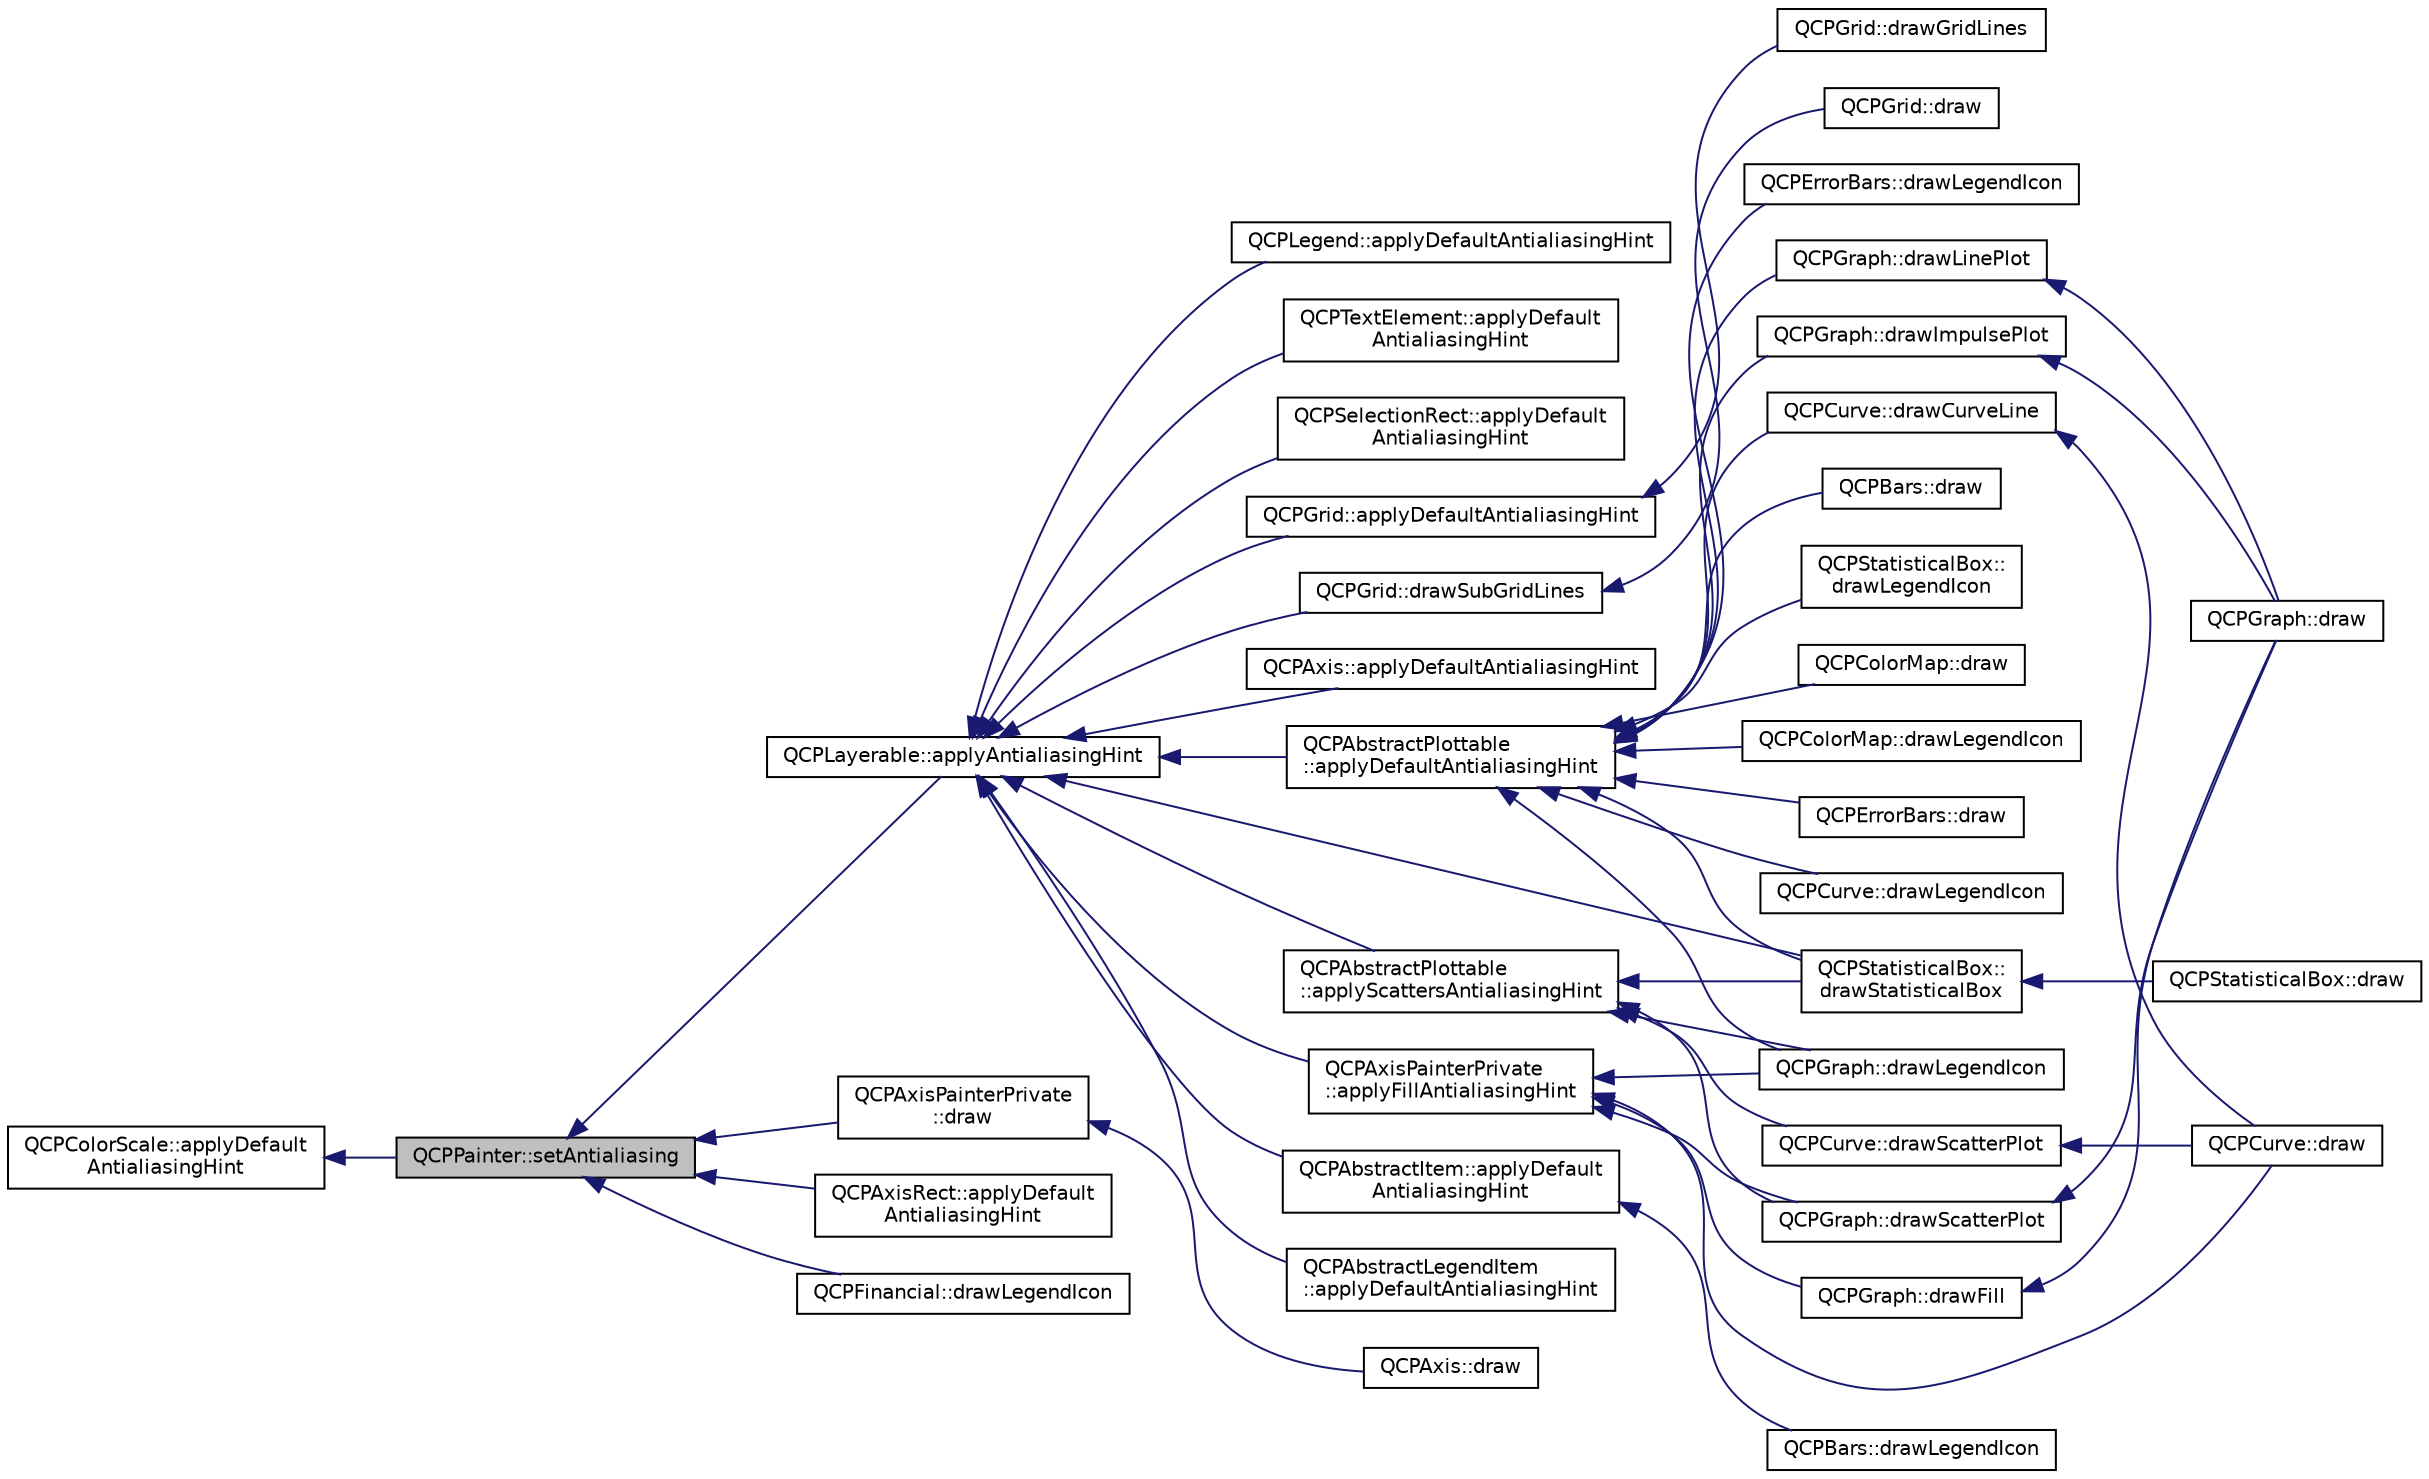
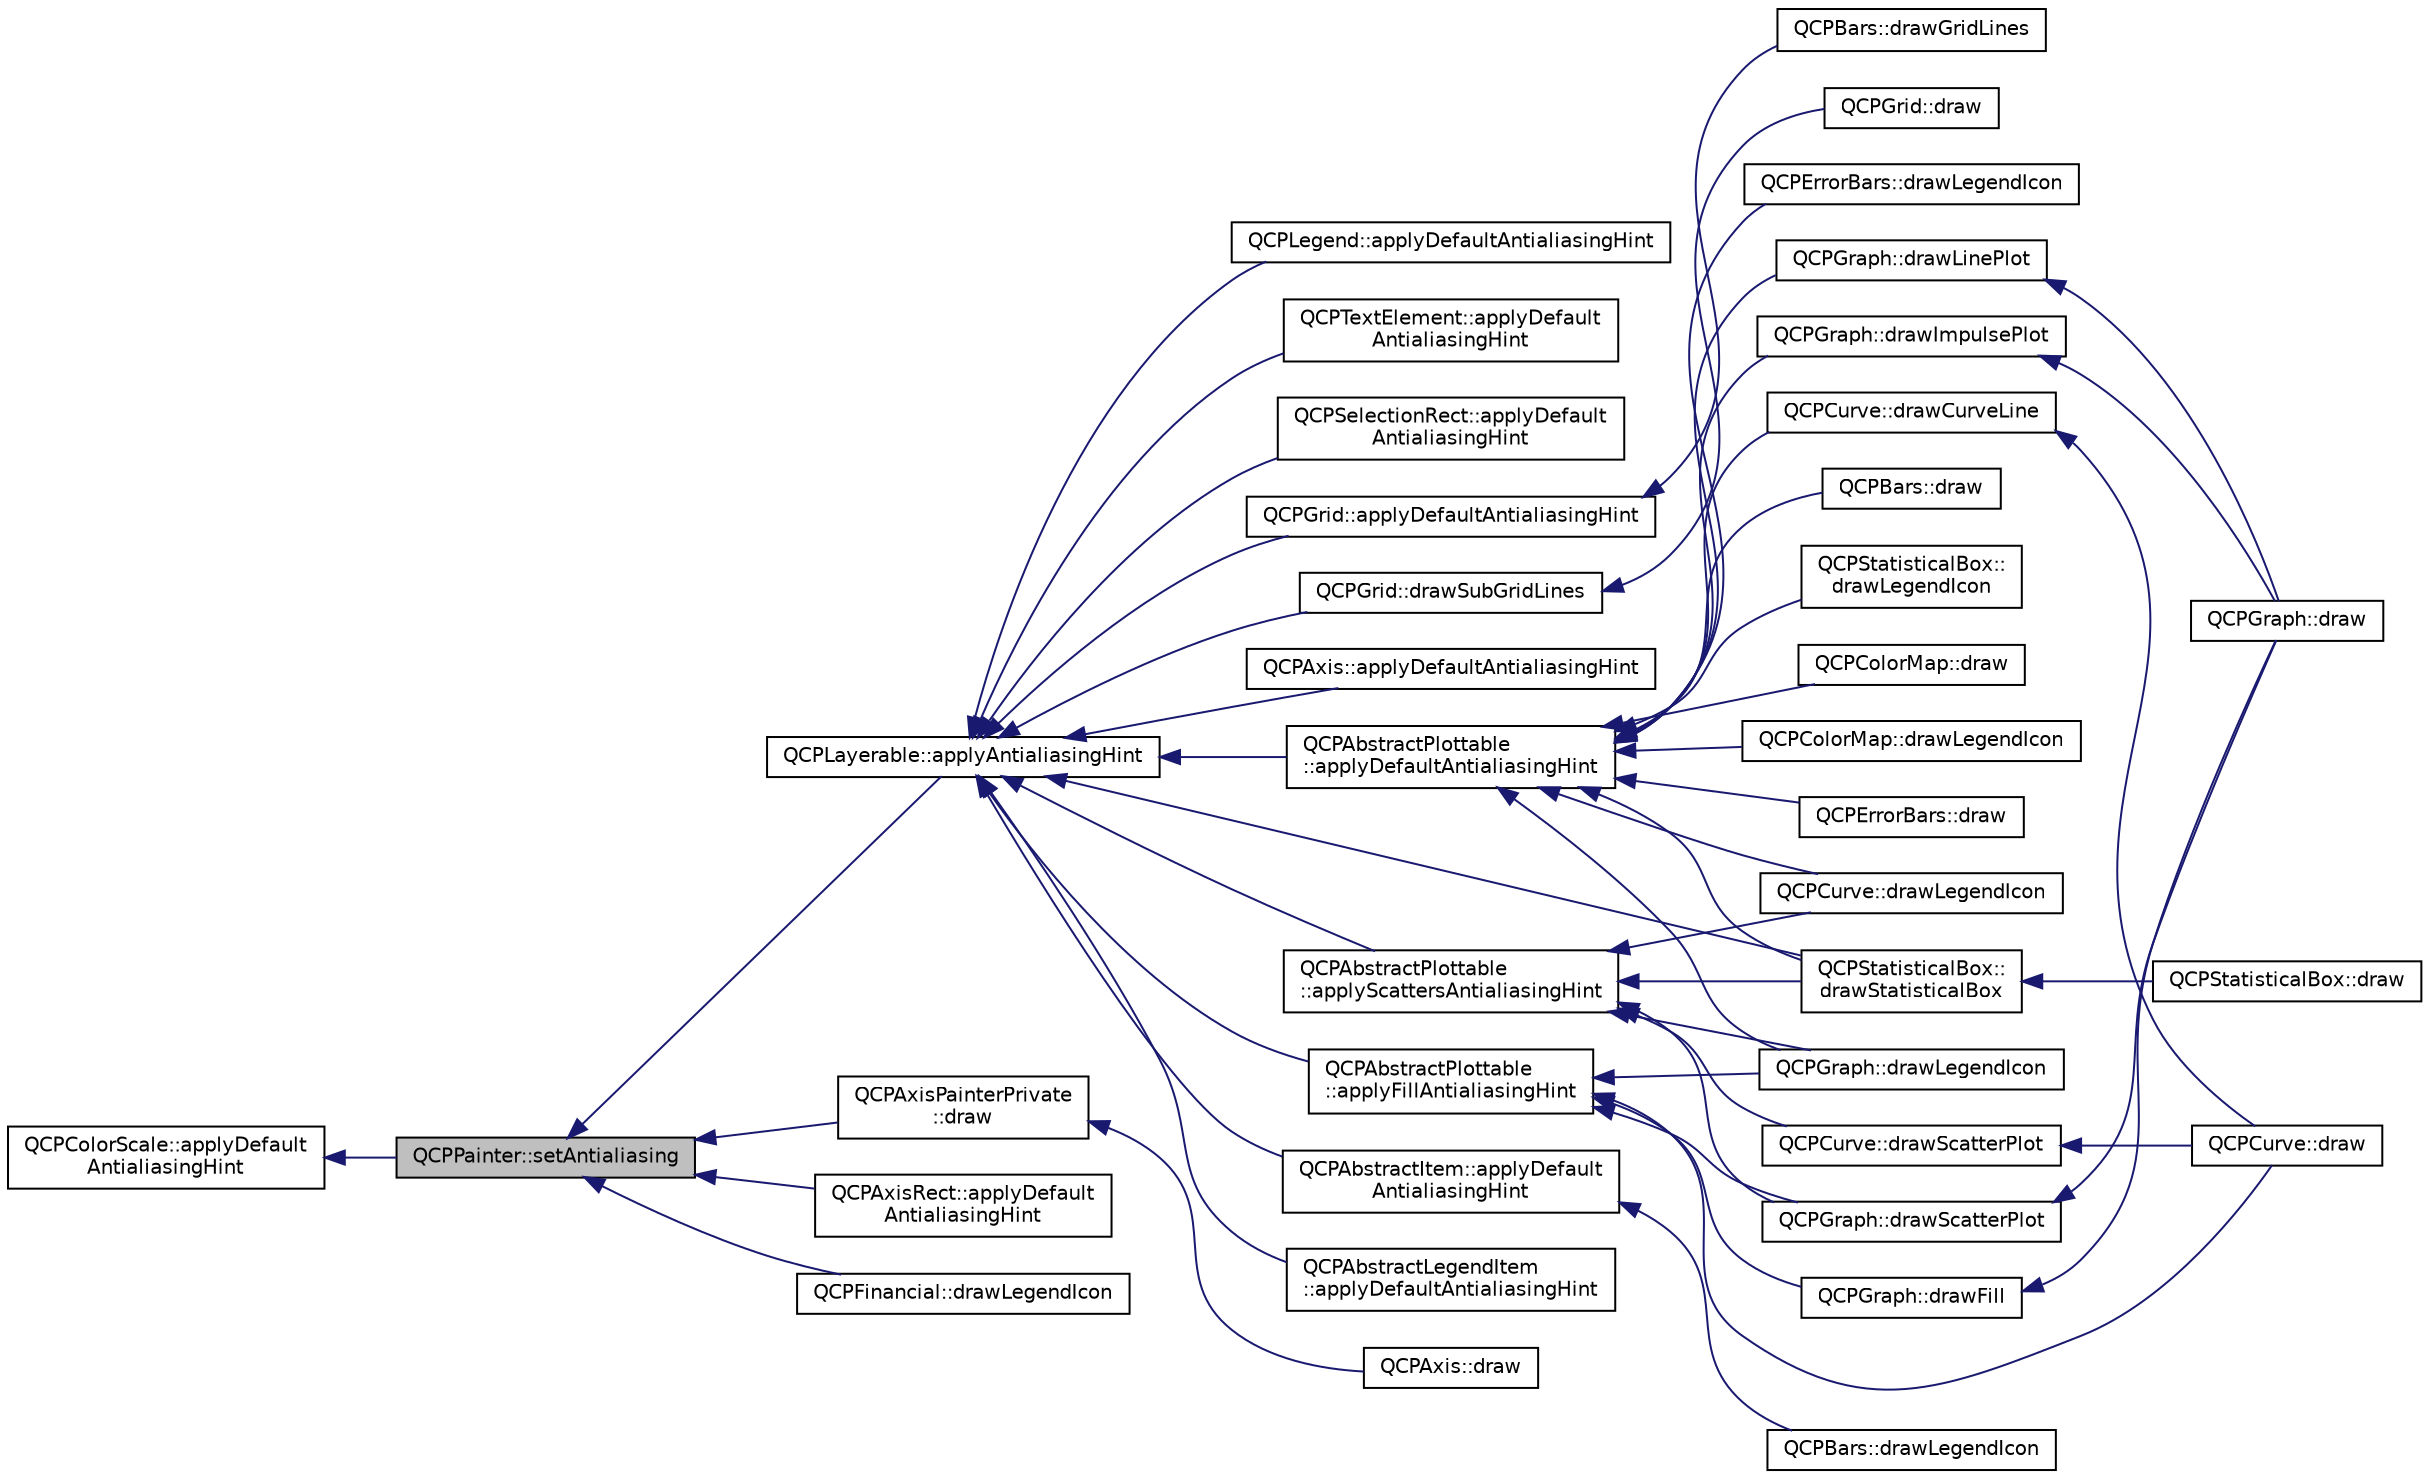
(1912, 30) -> (1912, 30)
none -> (1756, 923)
(1451, 1082) -> (1451, 1082)
